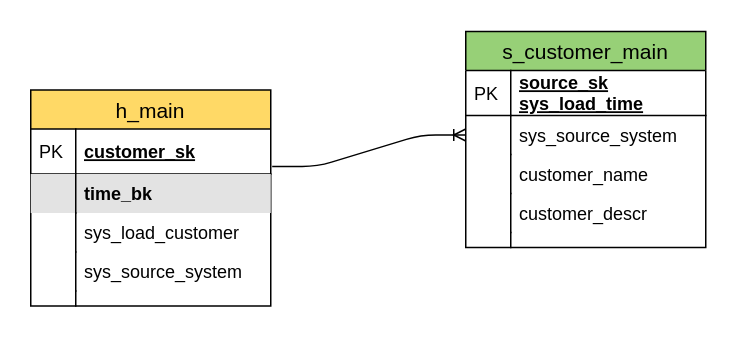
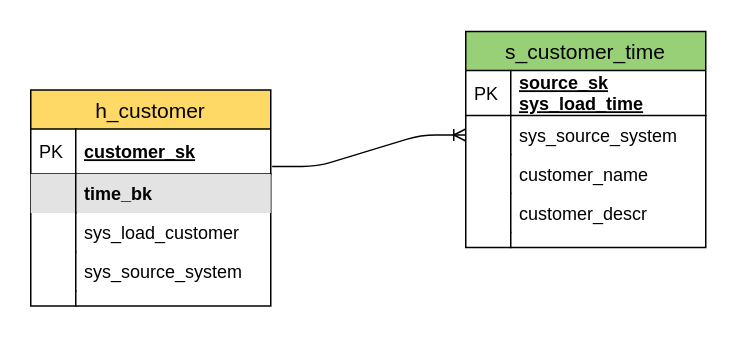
(585, 52) -> (585, 52)
(150, 111) -> (150, 111)
